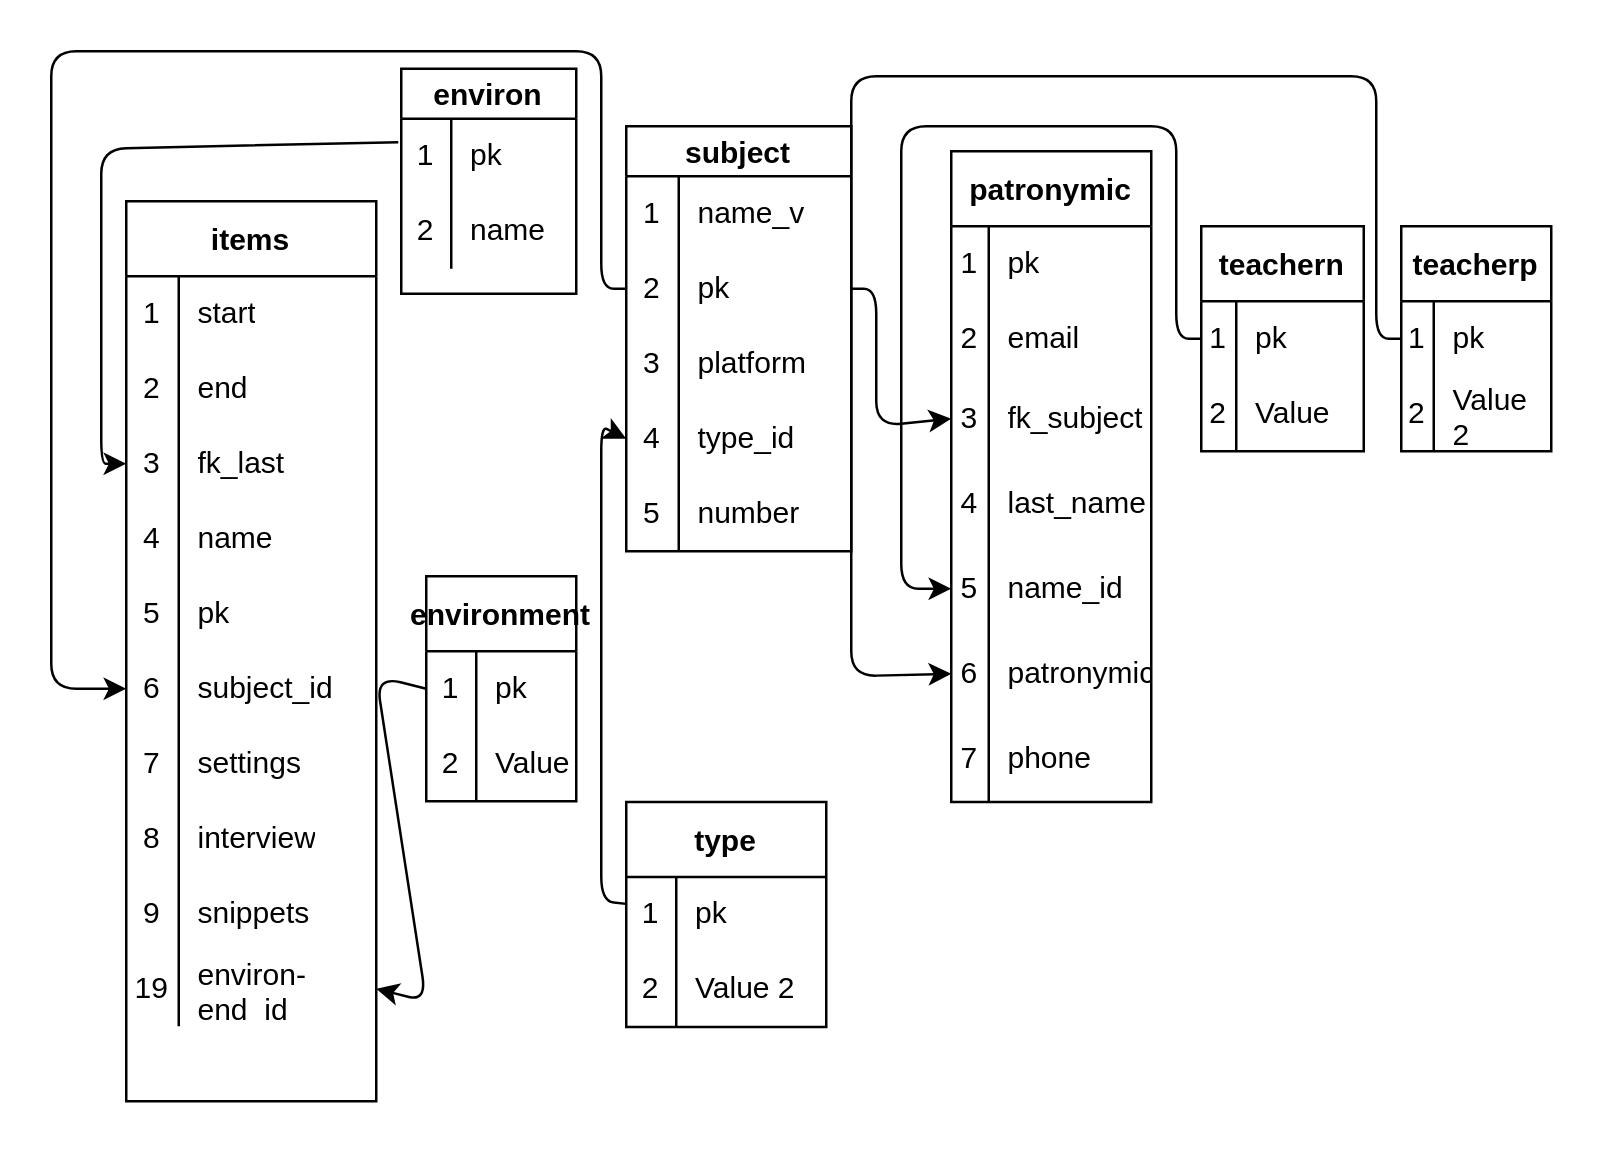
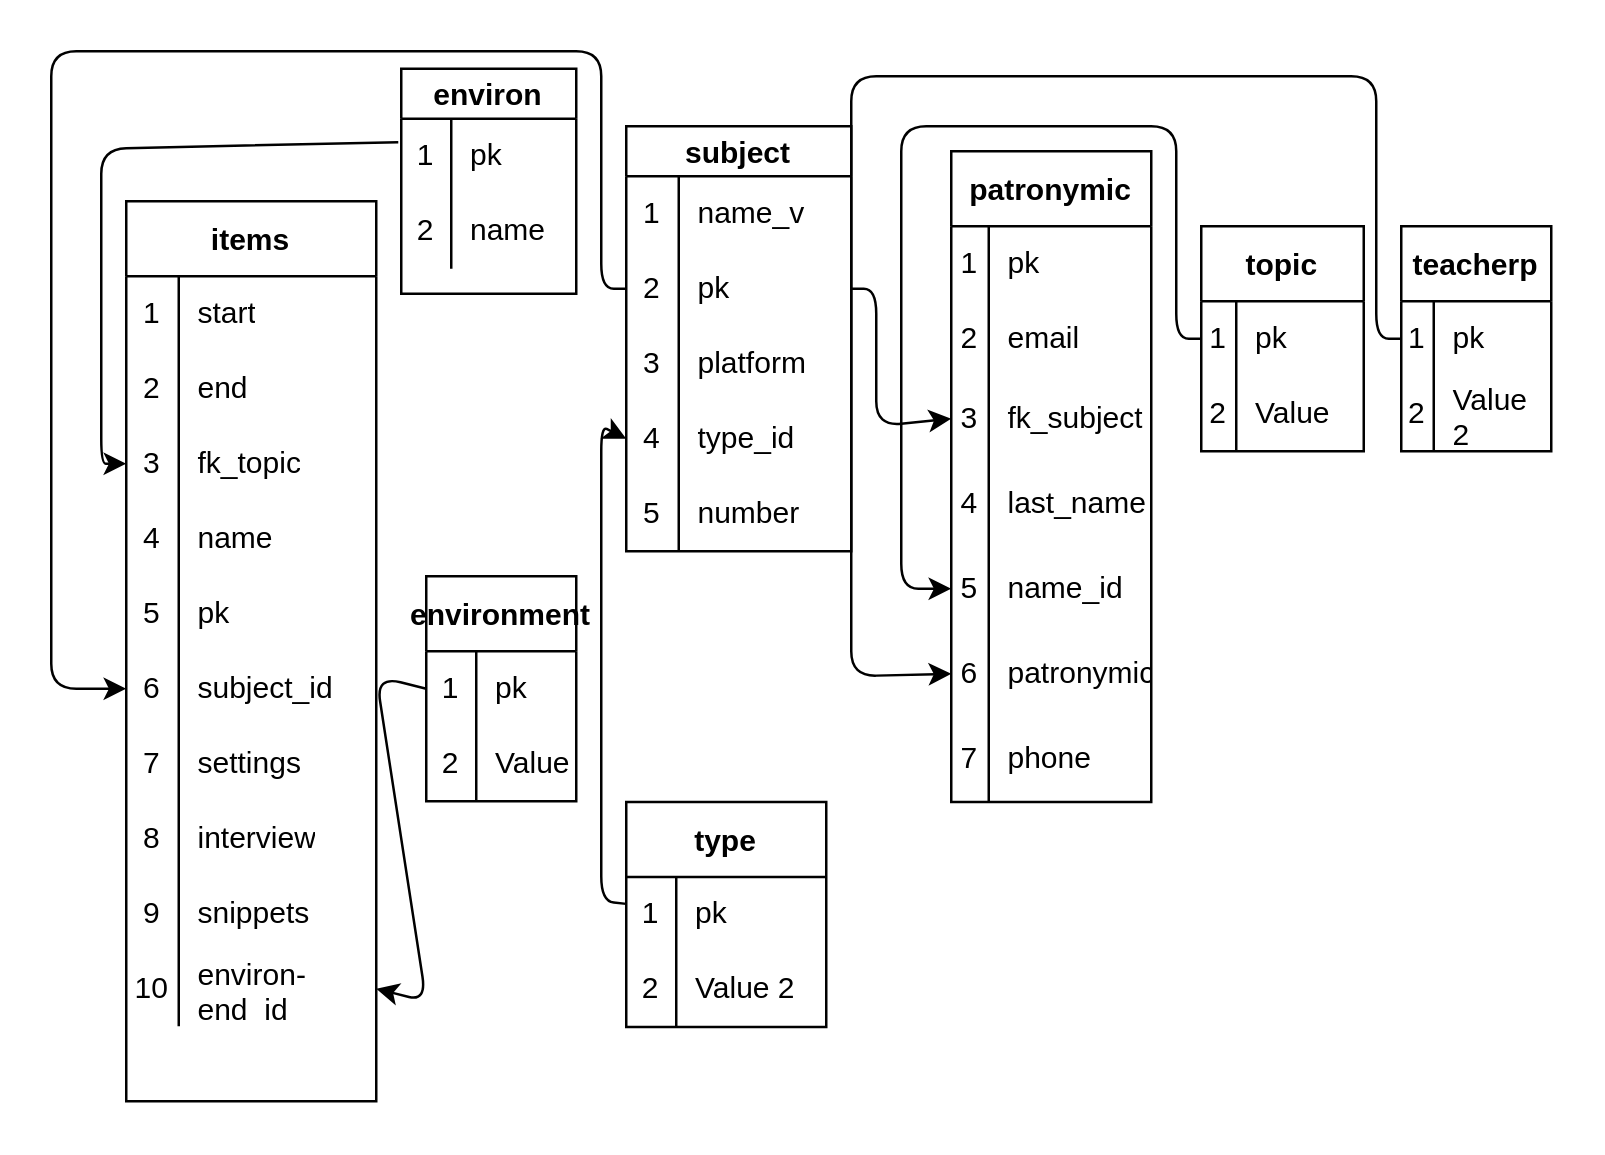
(1281, 265) -> (1281, 265)
(254, 464) -> (262, 464)
(153, 989) -> (153, 989)
